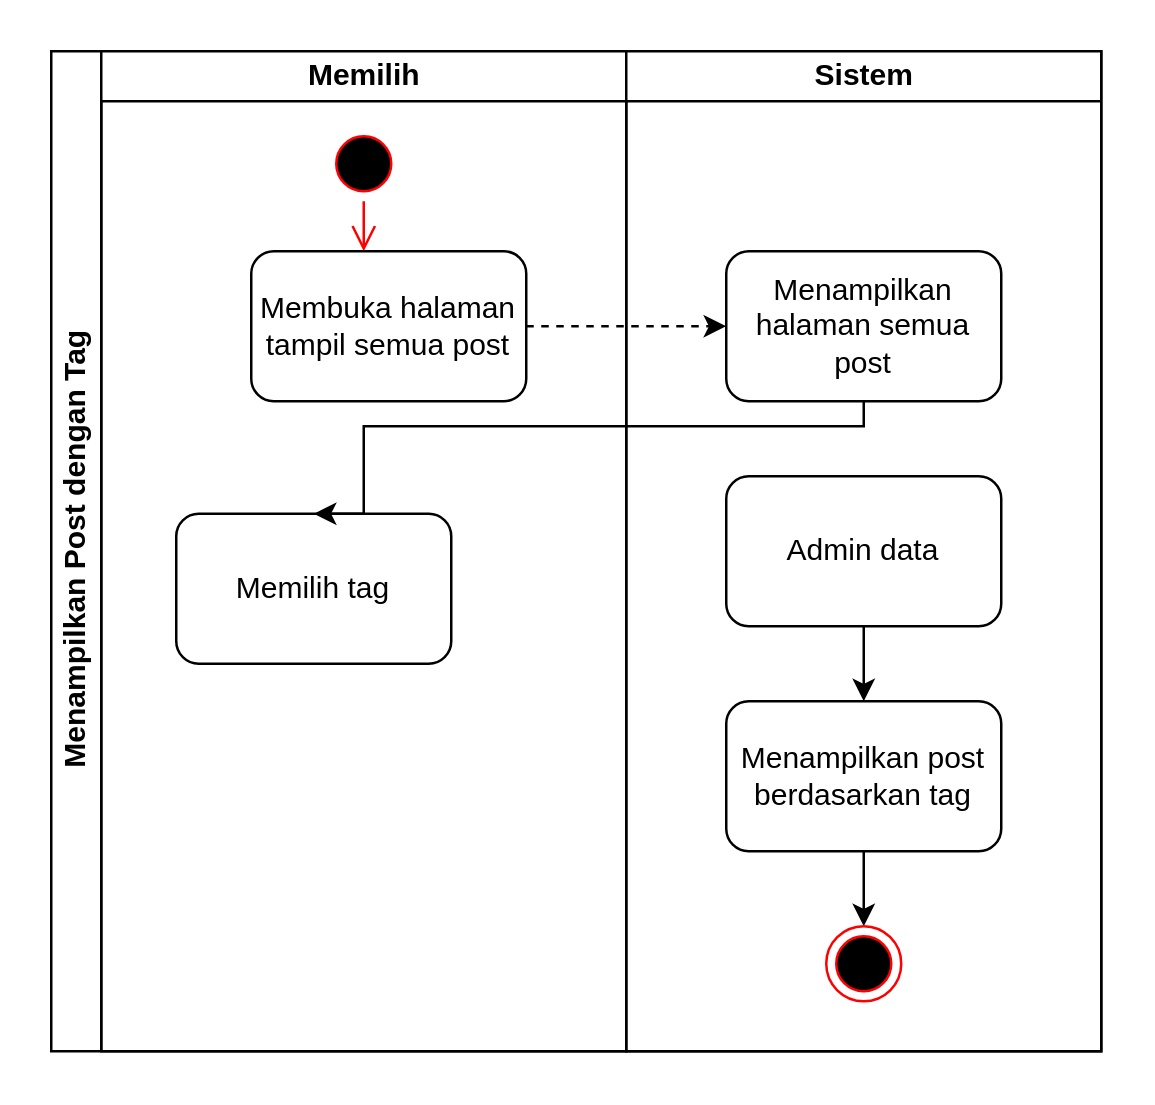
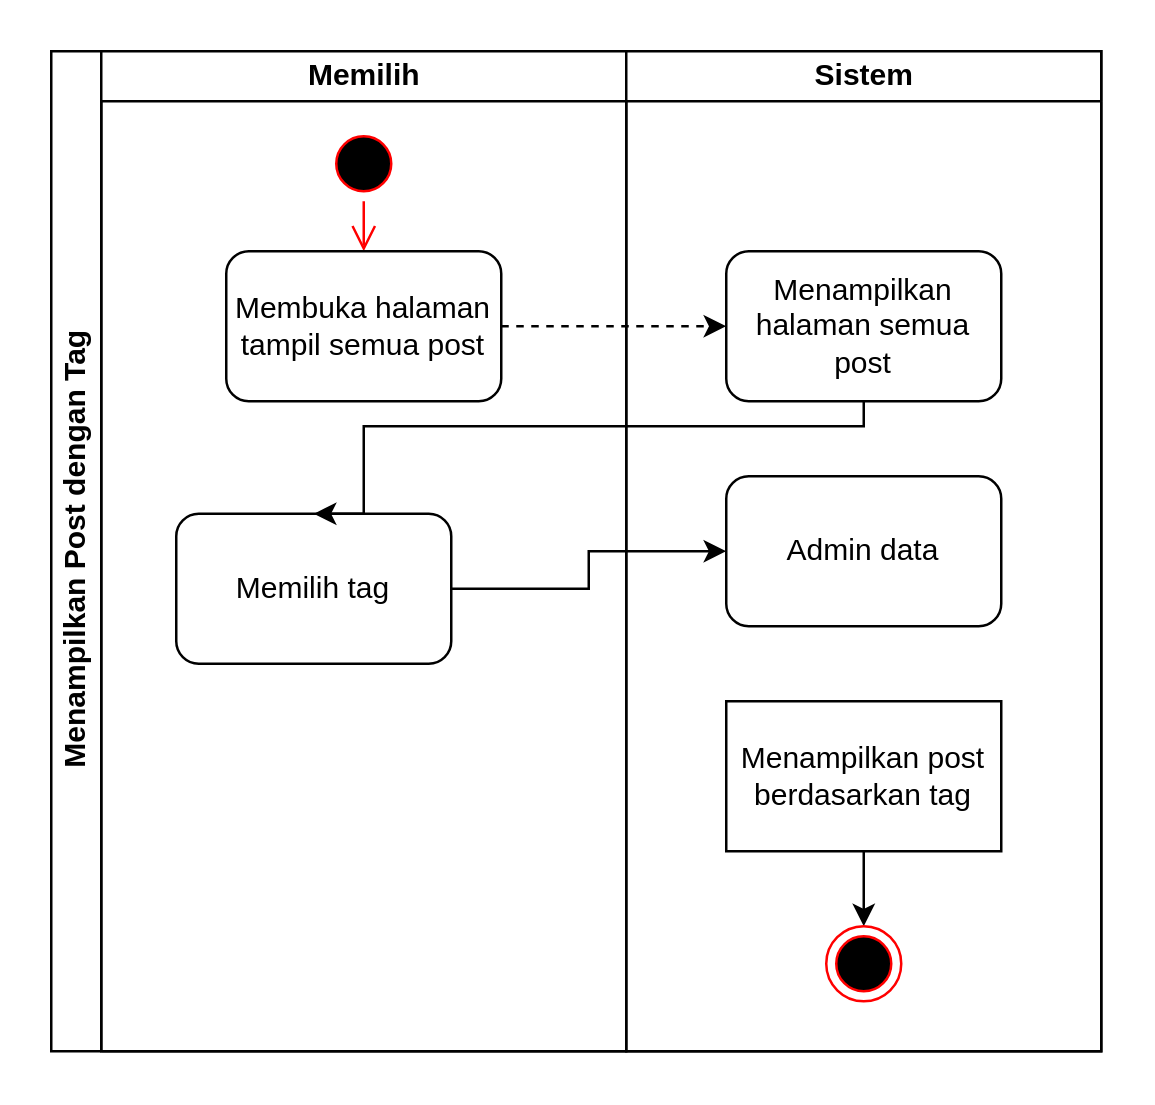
(389, 326) -> (364, 326)
none -> (555, 589)
(864, 672) -> none
(864, 776) -> (864, 776)
